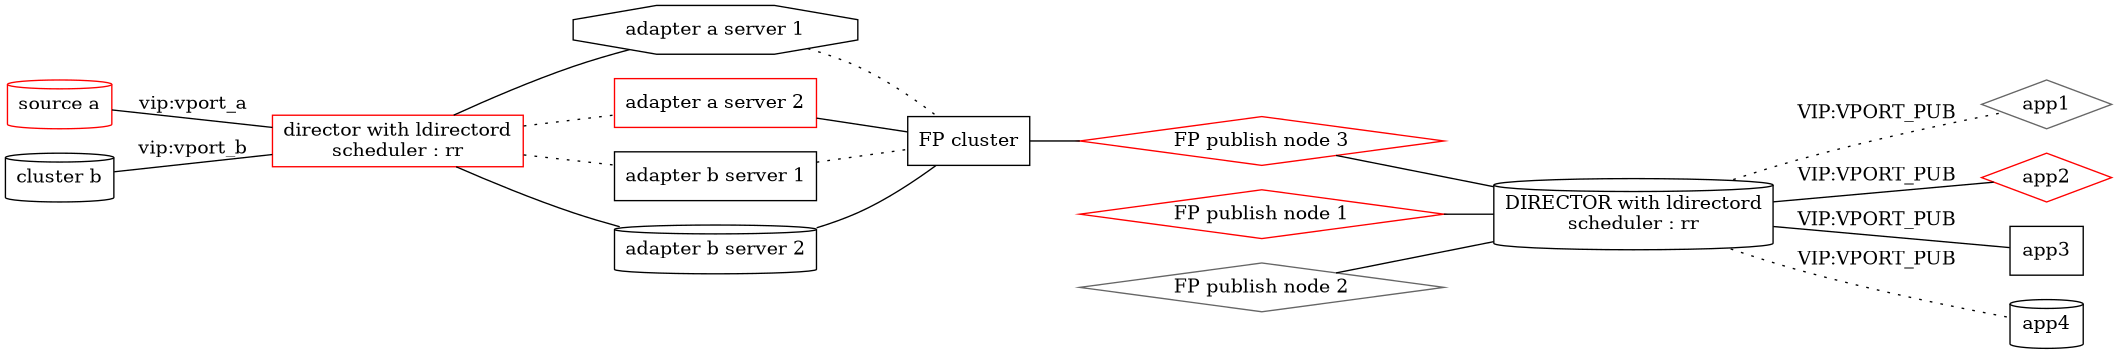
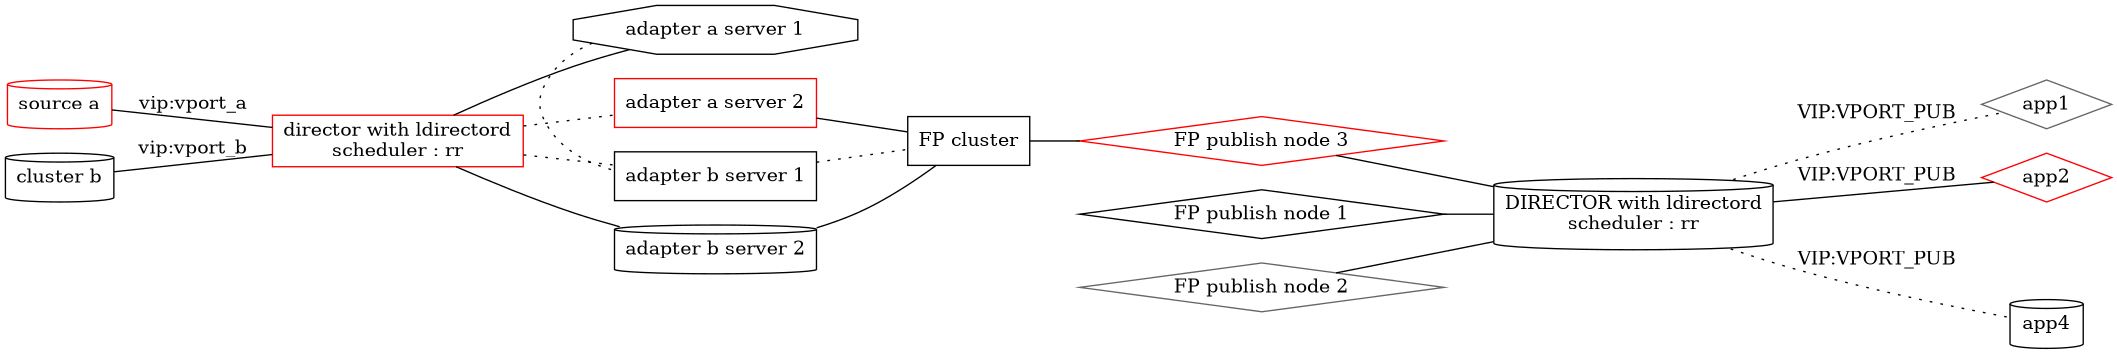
(876, 76) -> (542, 115)
(1262, 214) -> (1262, 214)
(2047, 251) -> none
